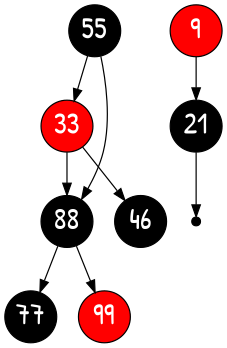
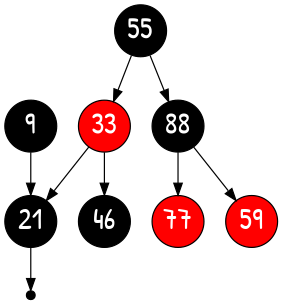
(196, 31) -> (31, 126)
(67, 168) -> (71, 169)
(31, 317) -> (178, 221)
(104, 317) -> (252, 221)
